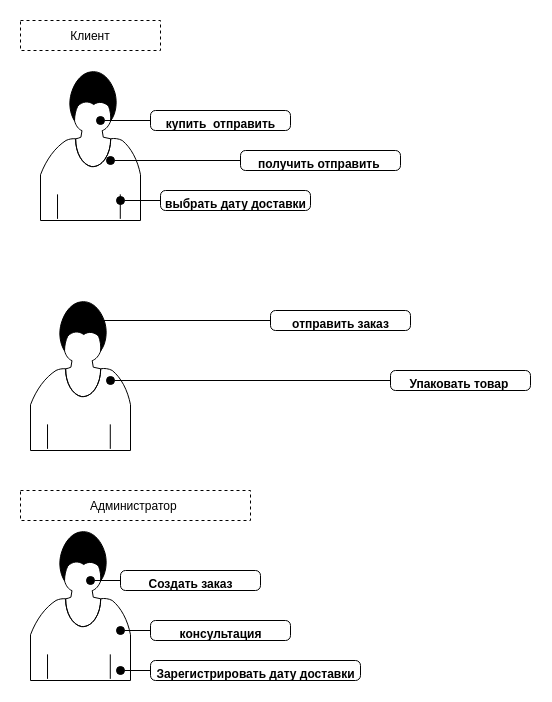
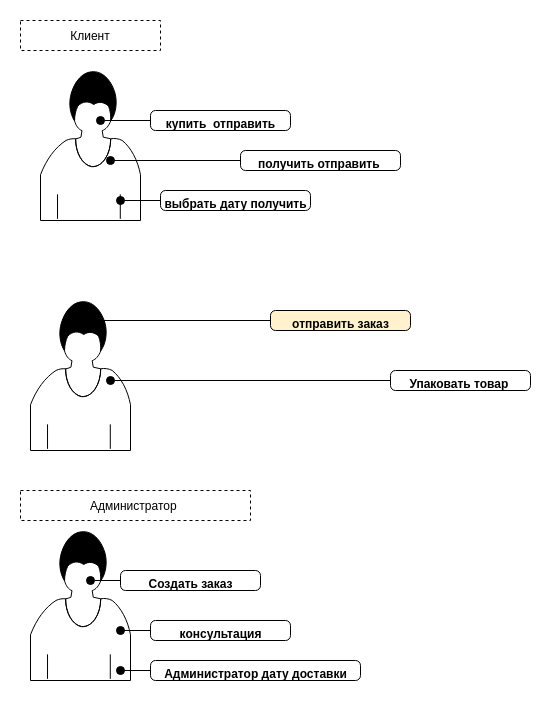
(236, 205) -> (236, 205)
(341, 321) -> (341, 321)
(256, 675) -> (256, 675)
